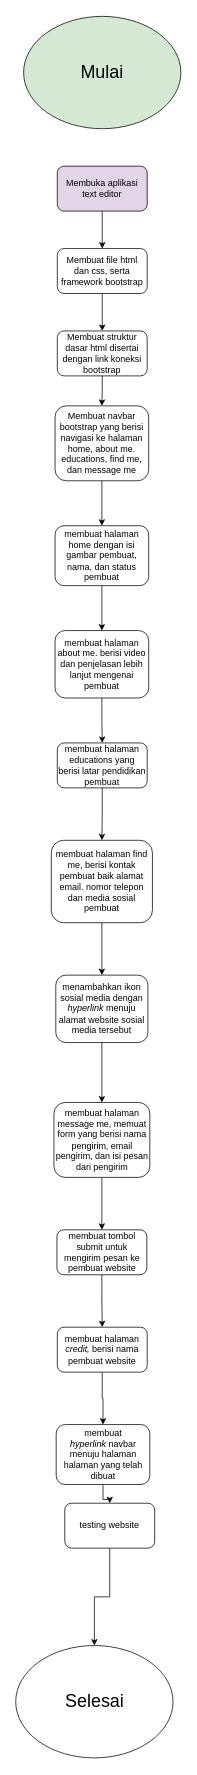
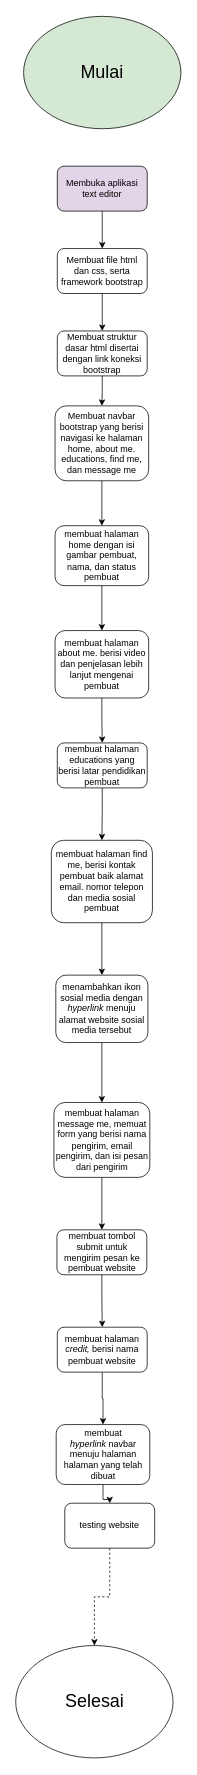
(106, 1598) -> (106, 1598)
